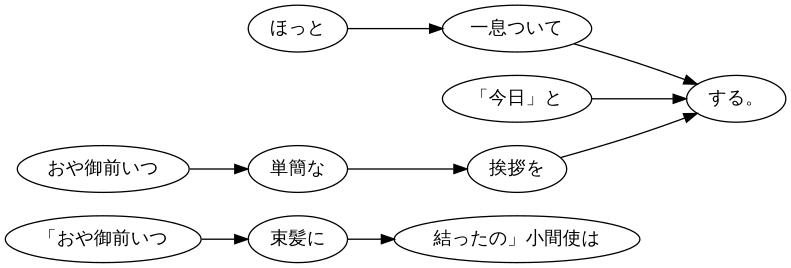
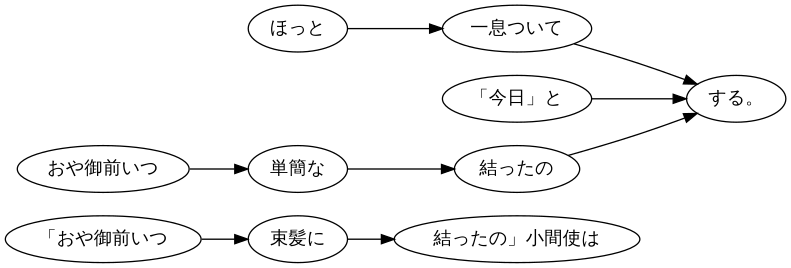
(517, 169) -> (517, 169)
